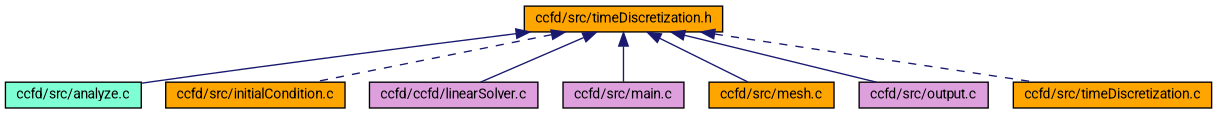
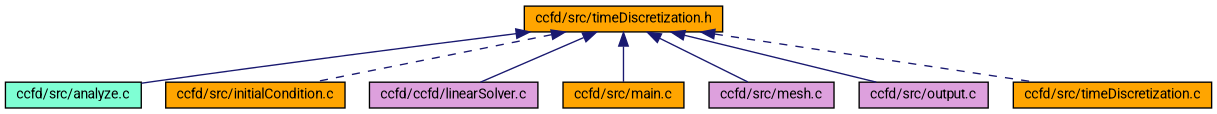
(623, 95) -> (623, 95)
(772, 95) -> (772, 95)
